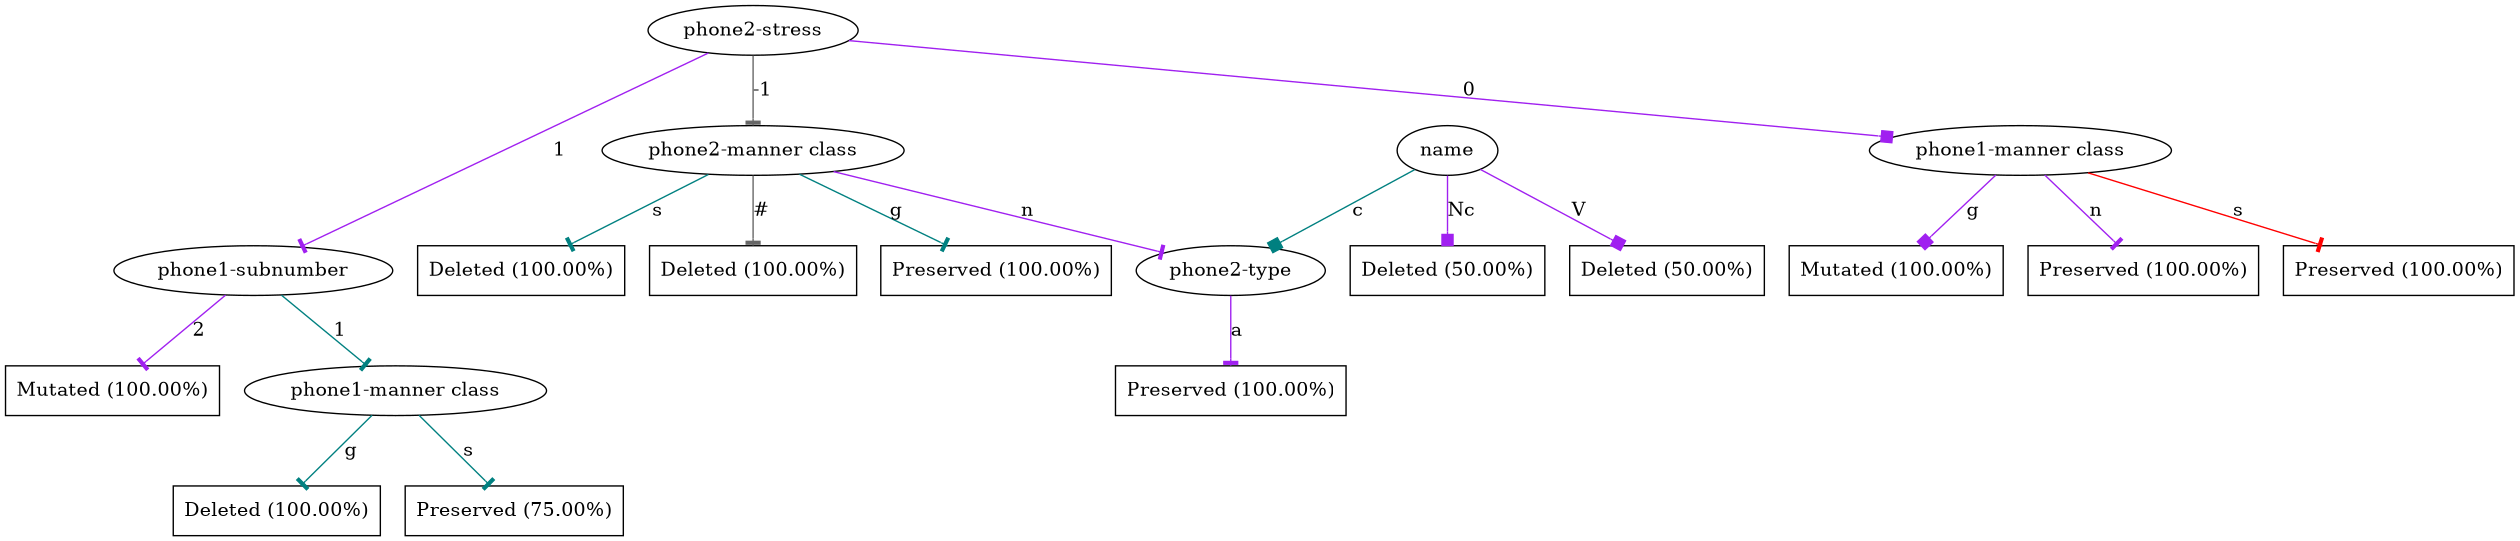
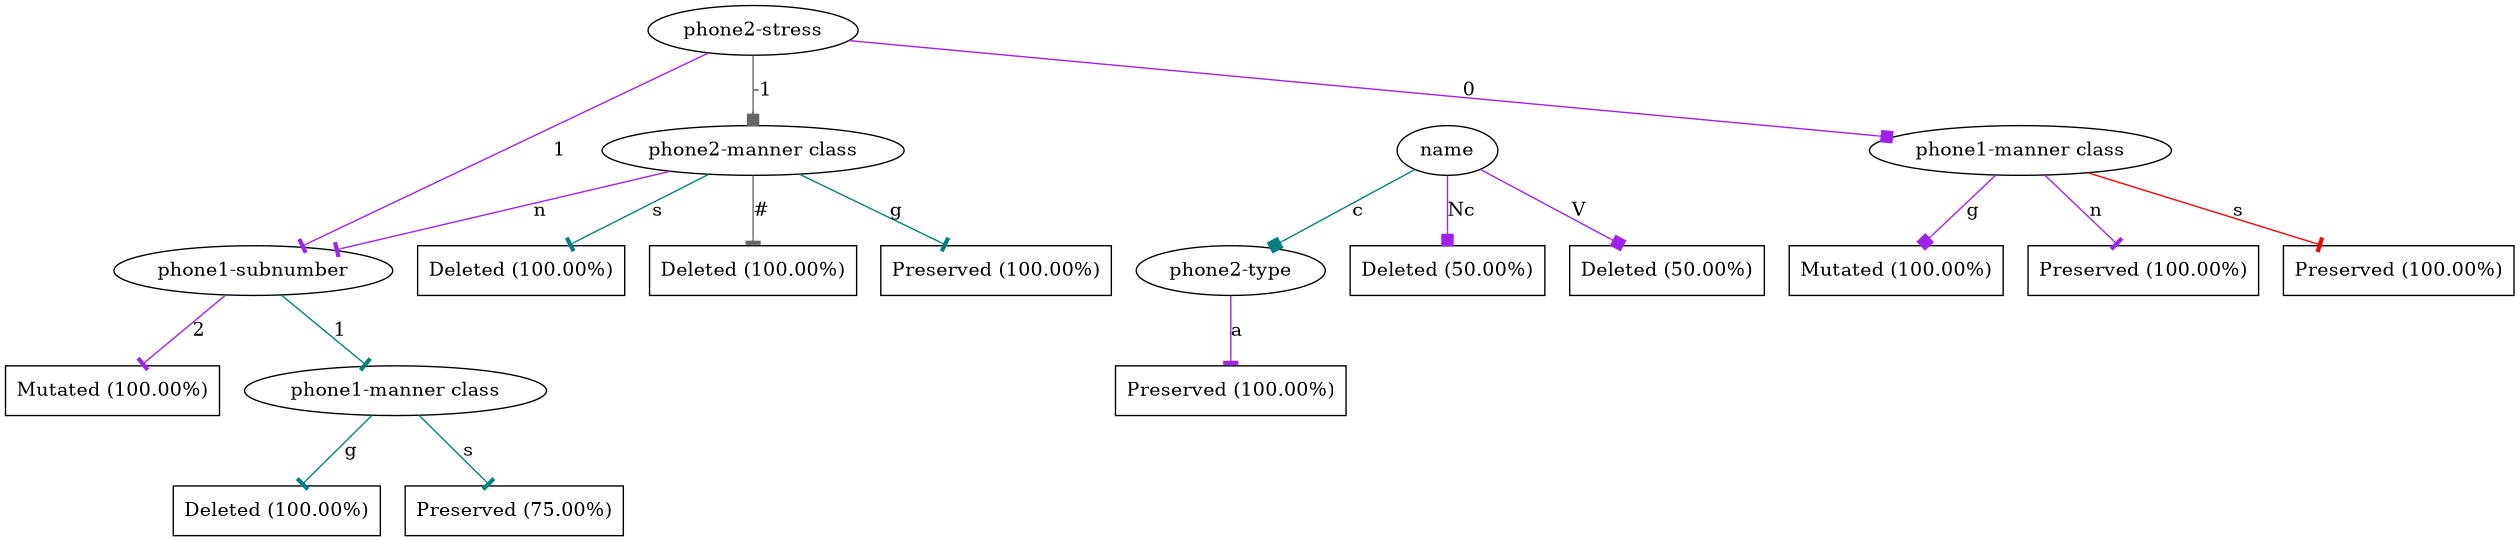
(753, 87) -> (753, 87)
(996, 211) -> (506, 210)
